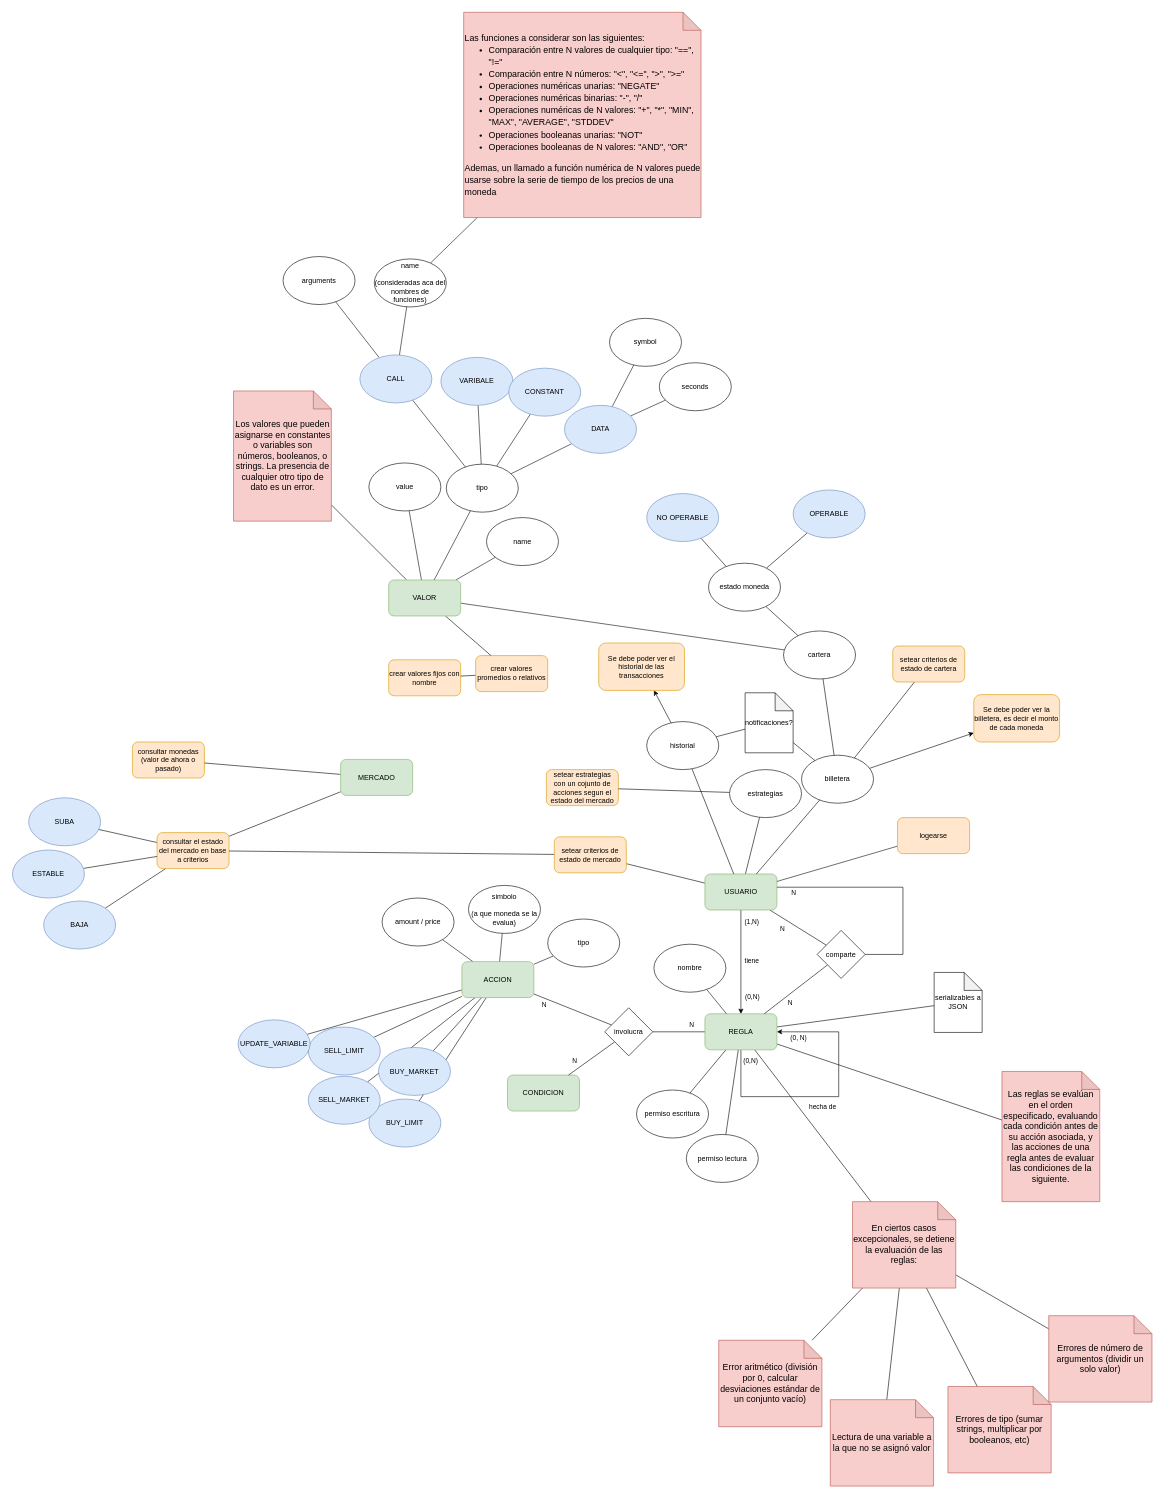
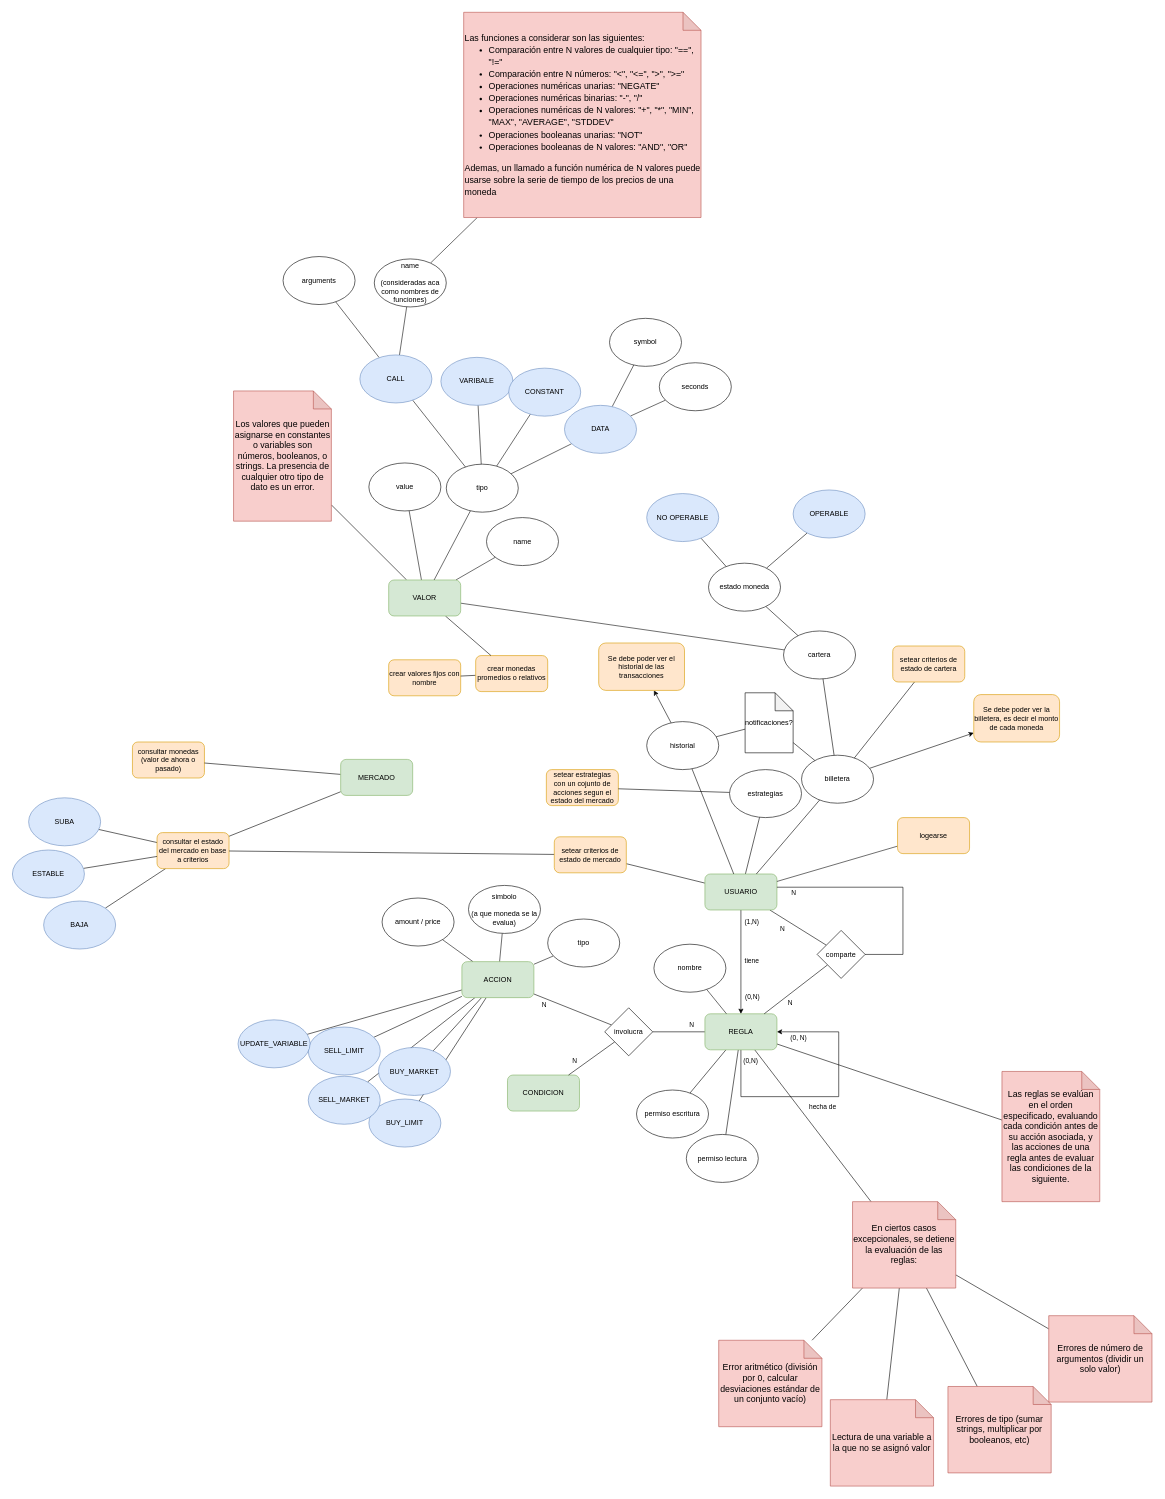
(410, 283) -> (410, 283)
(512, 674) -> (512, 674)
(958, 1002) -> none
(855, 1016) -> none
